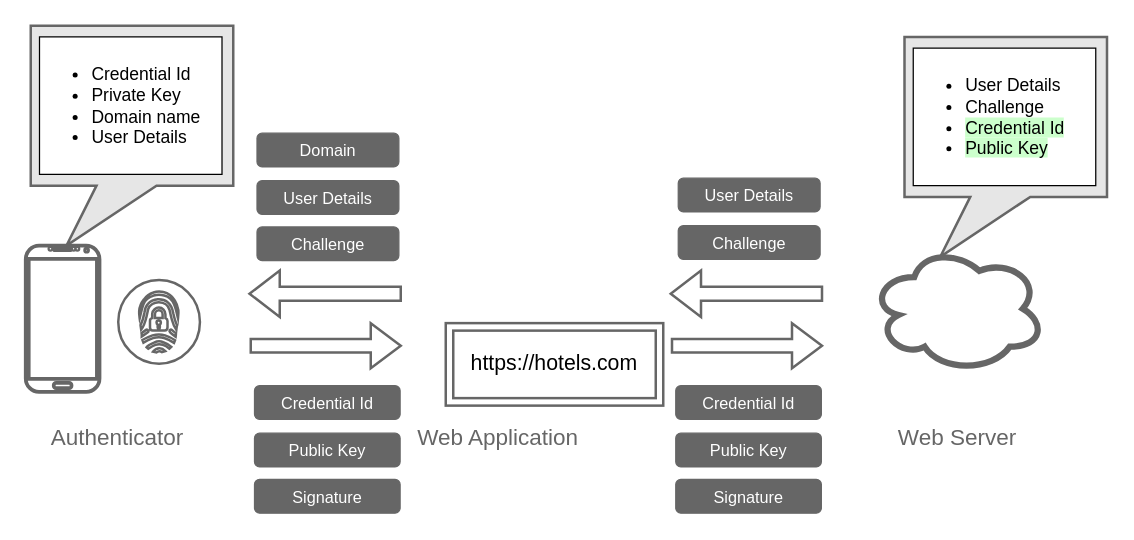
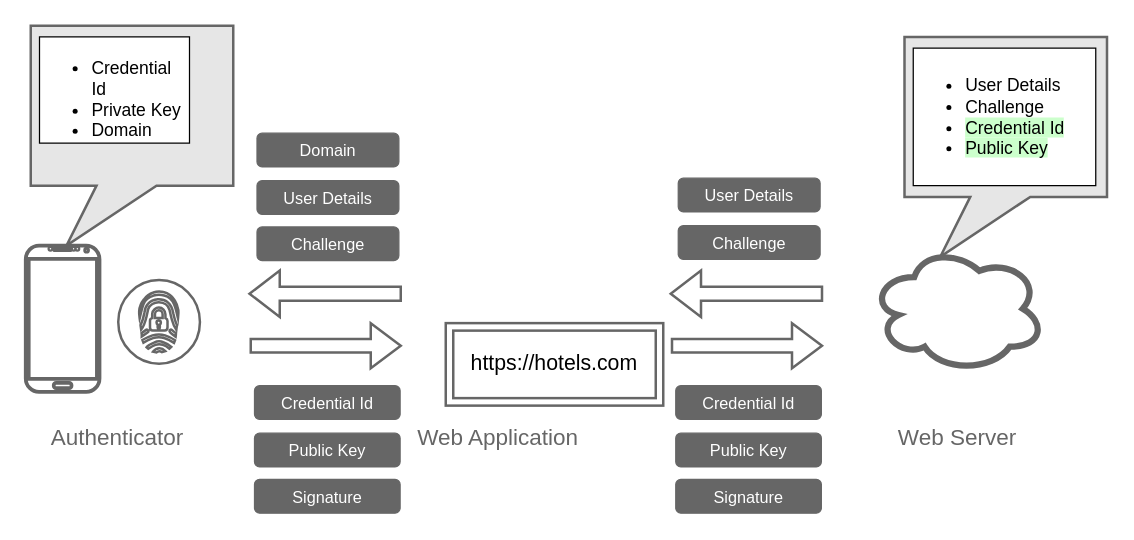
(131, 106) -> (114, 90)
